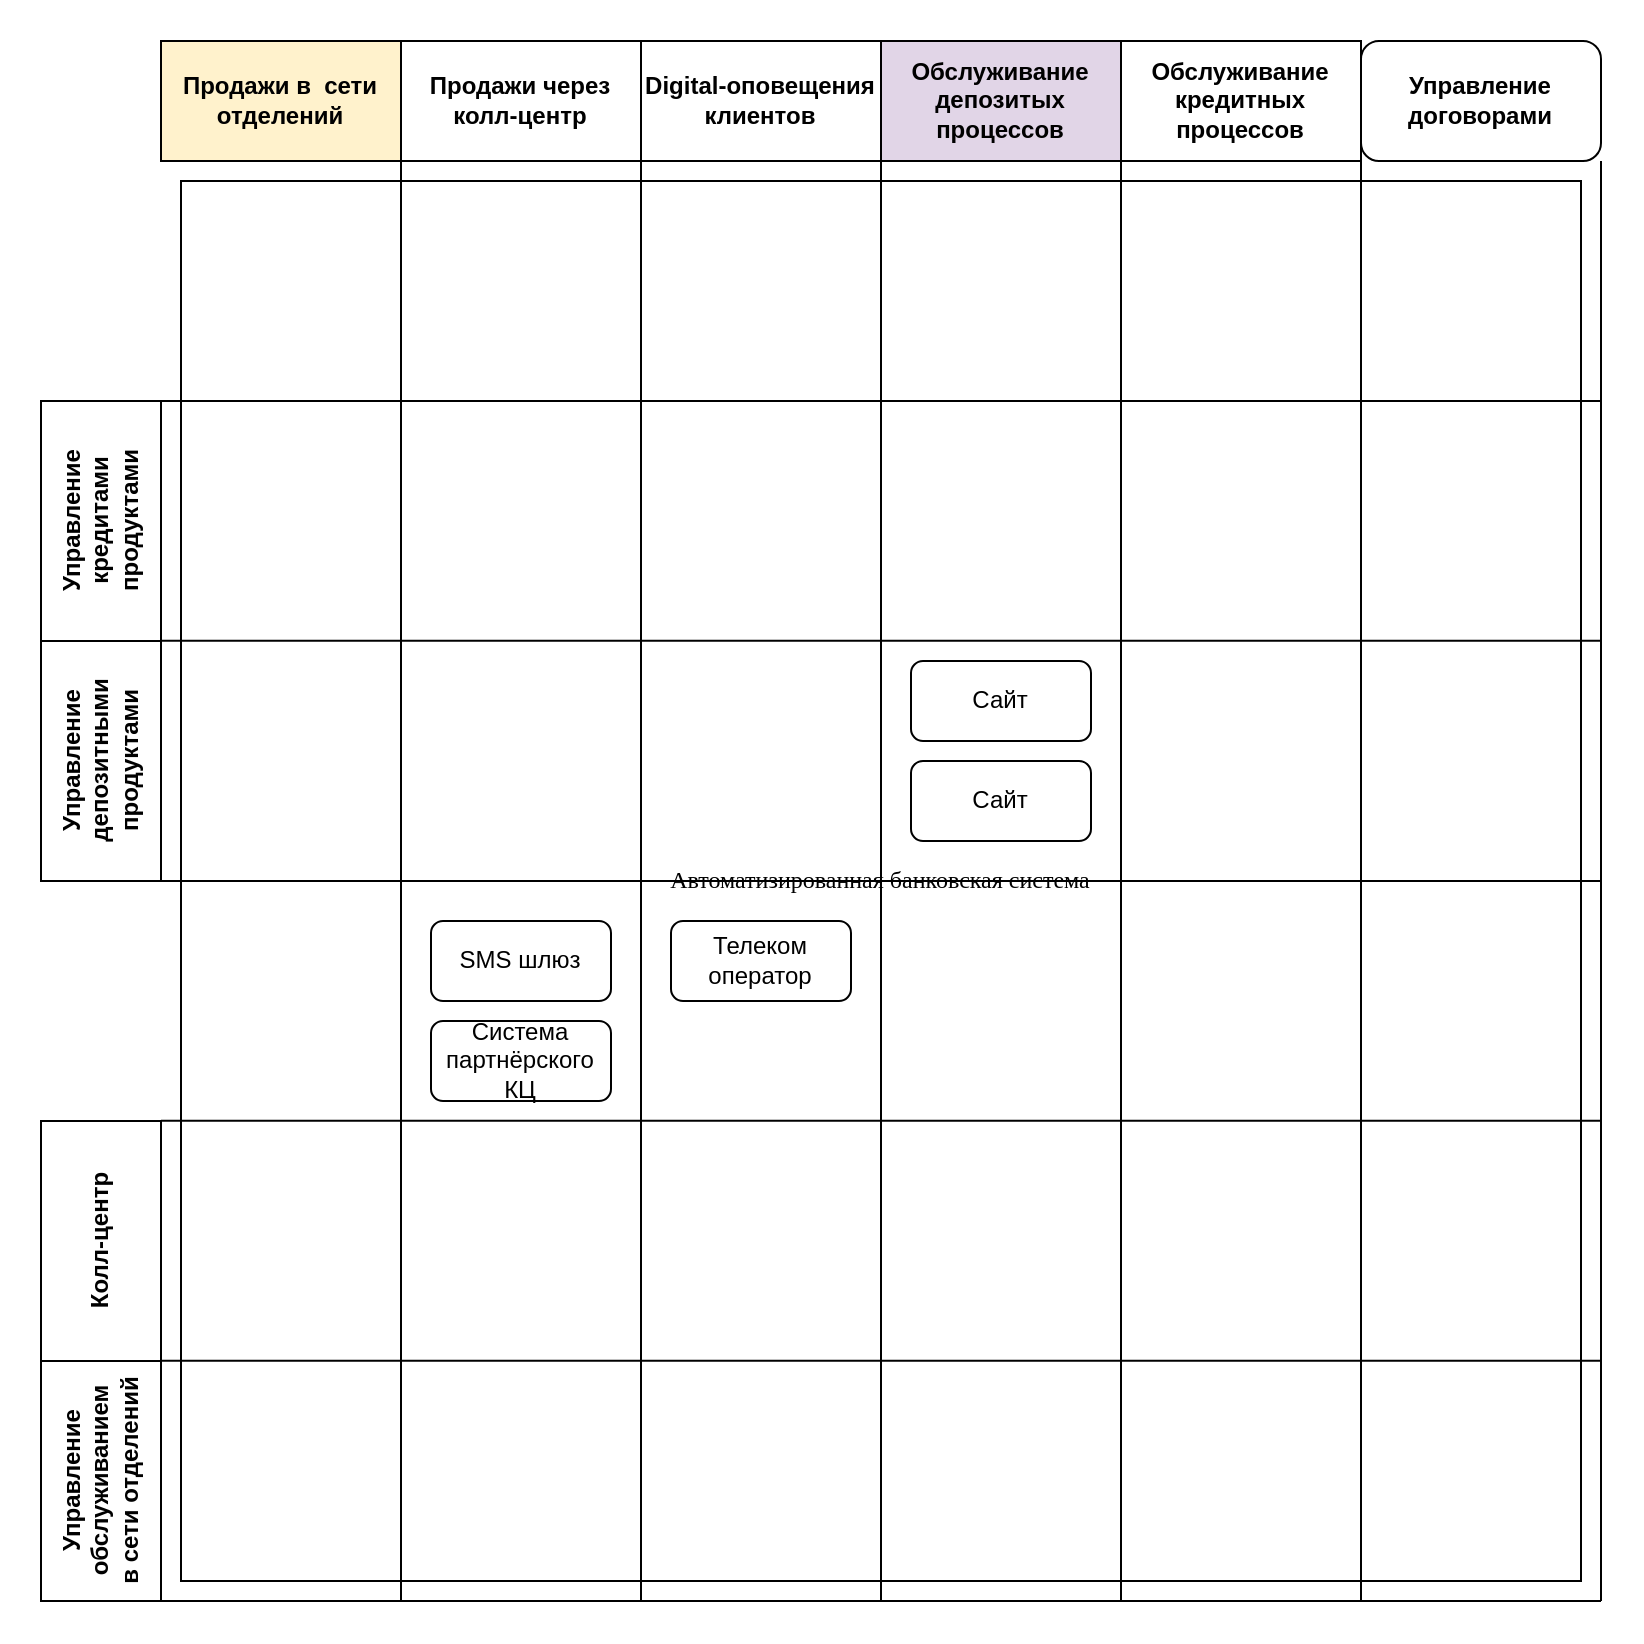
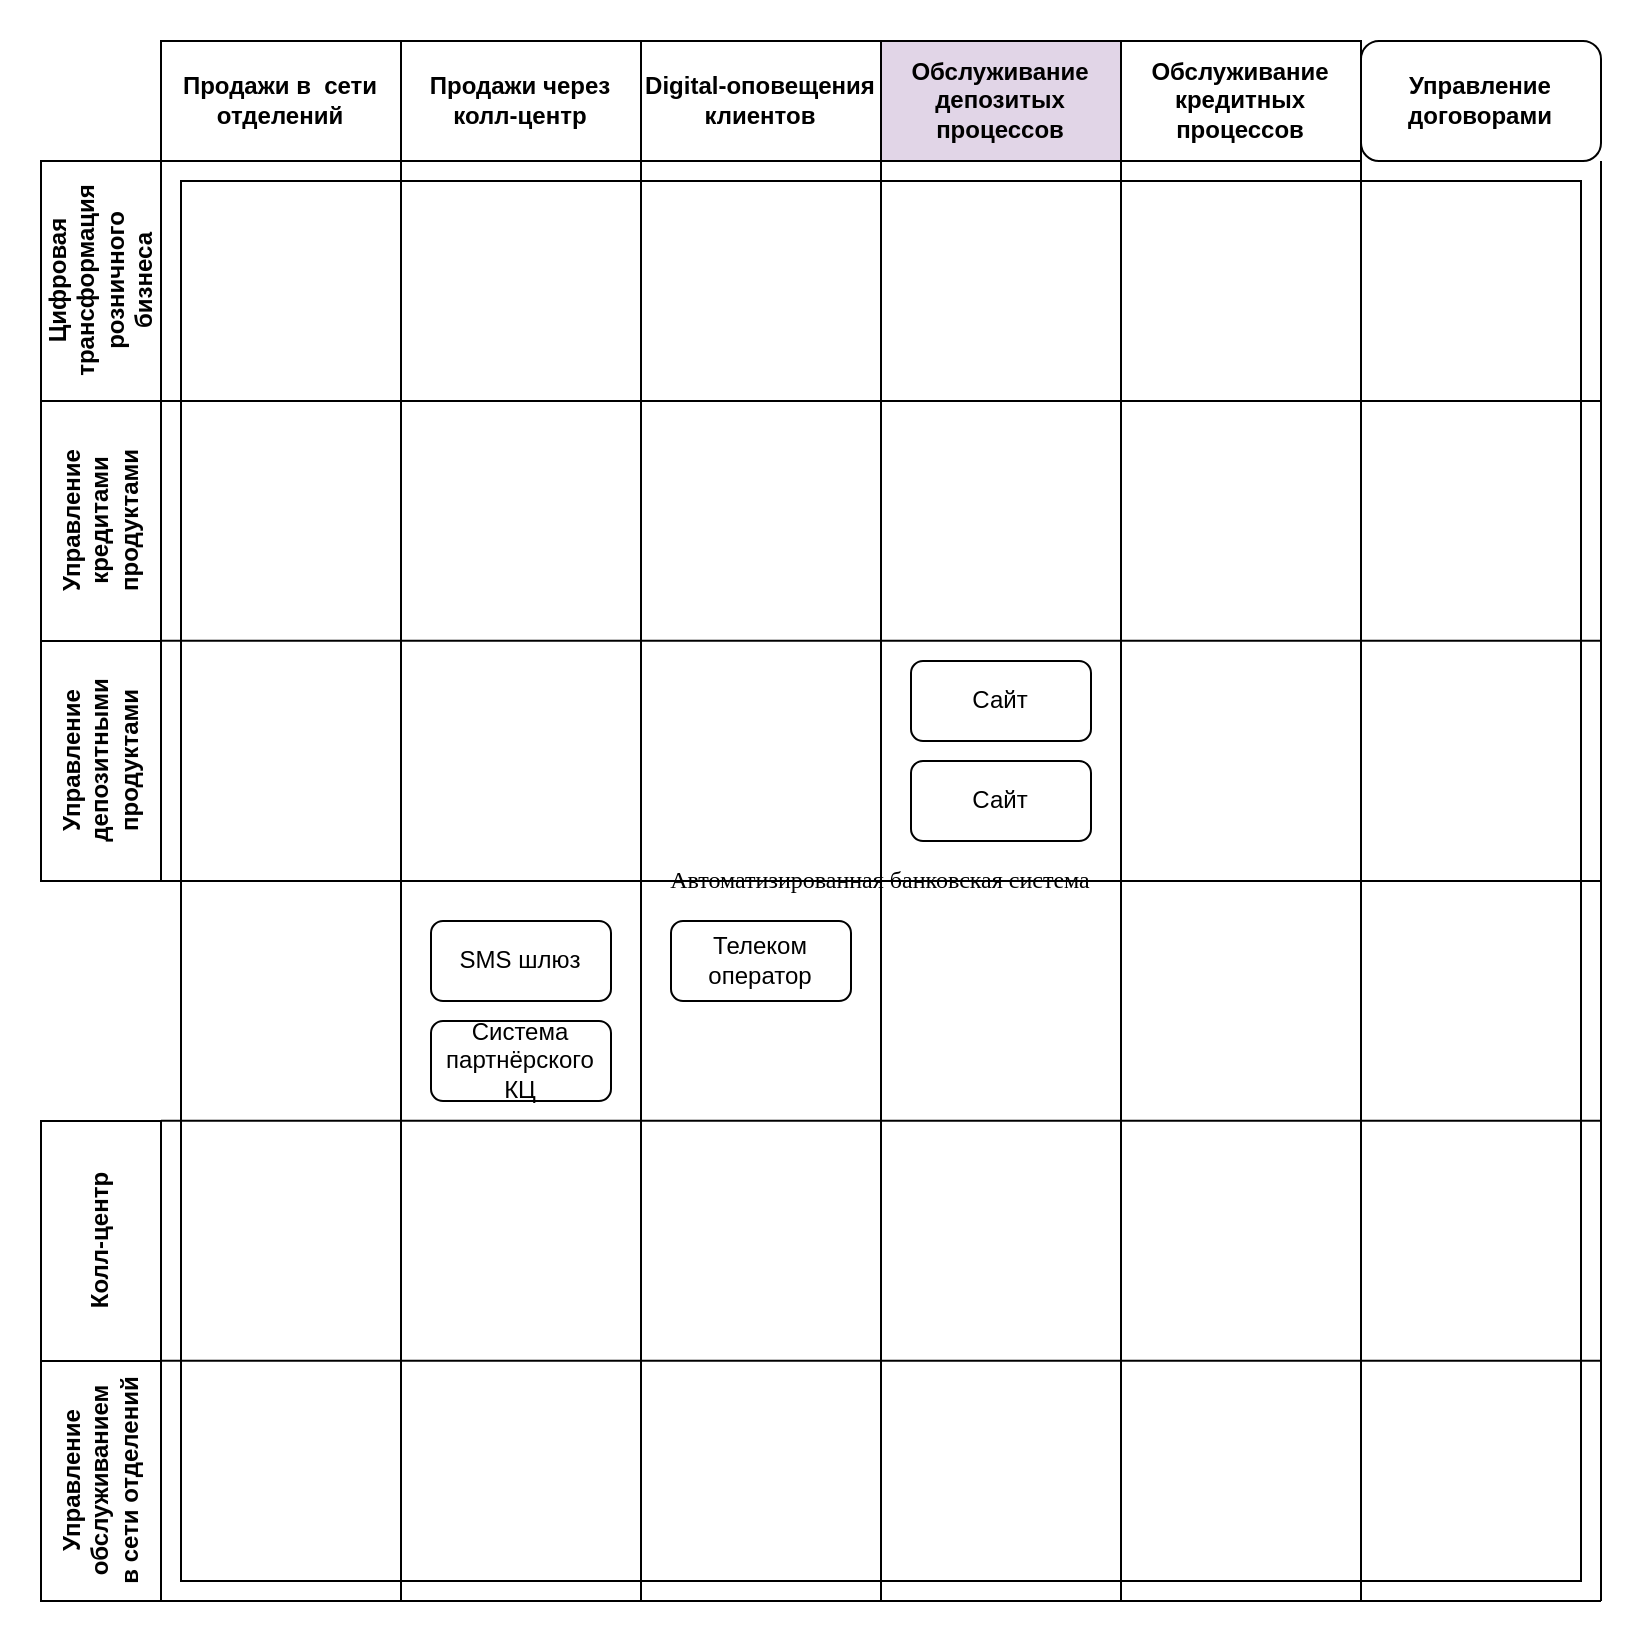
(281, 101) -> (281, 101)
none -> (101, 281)
